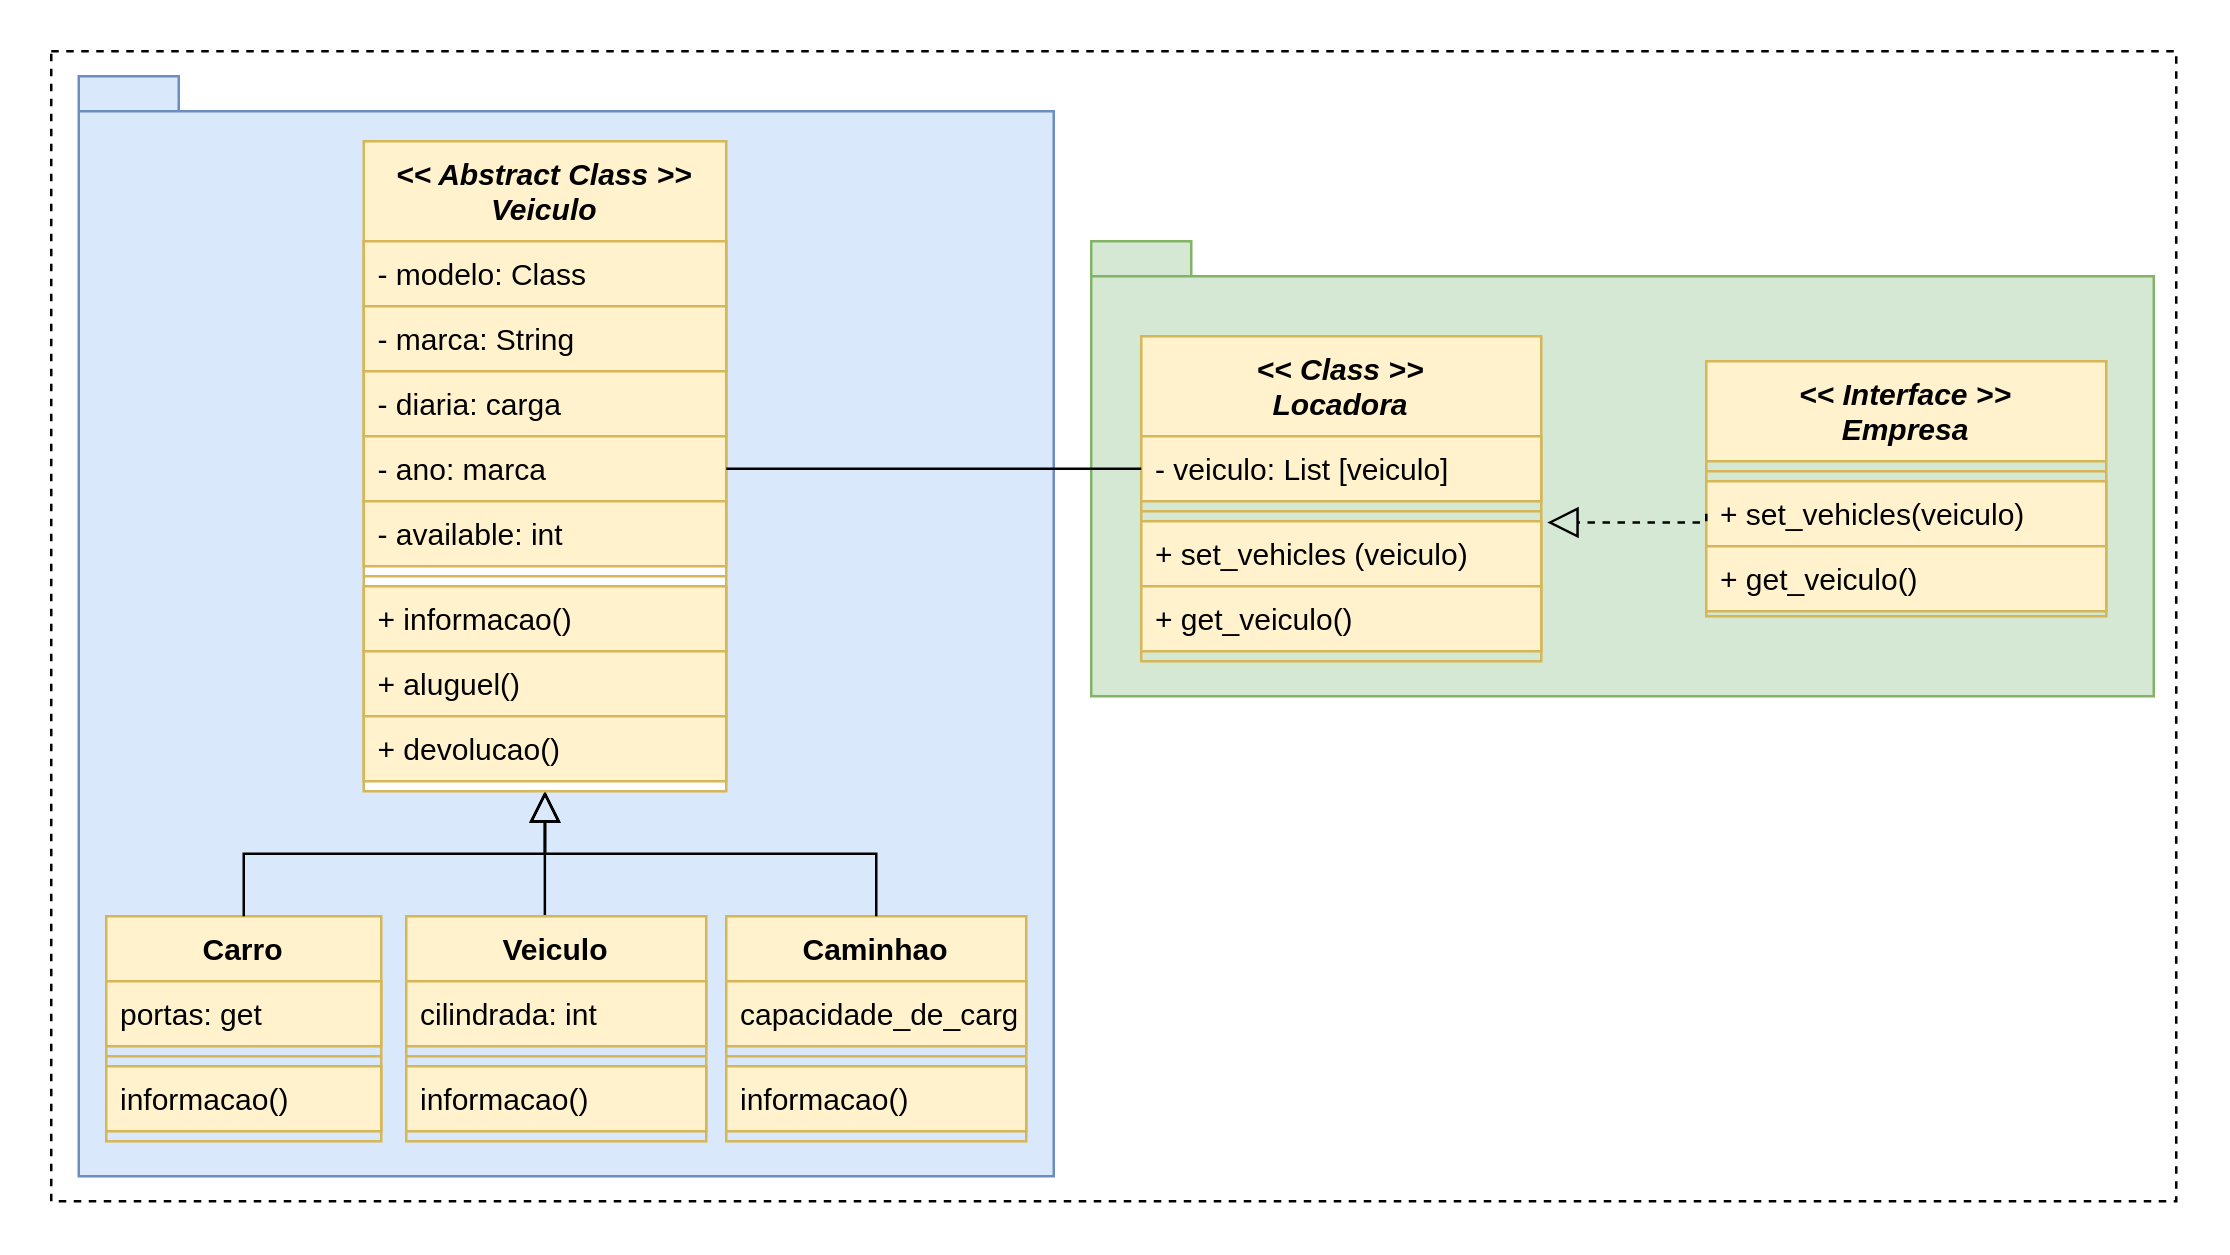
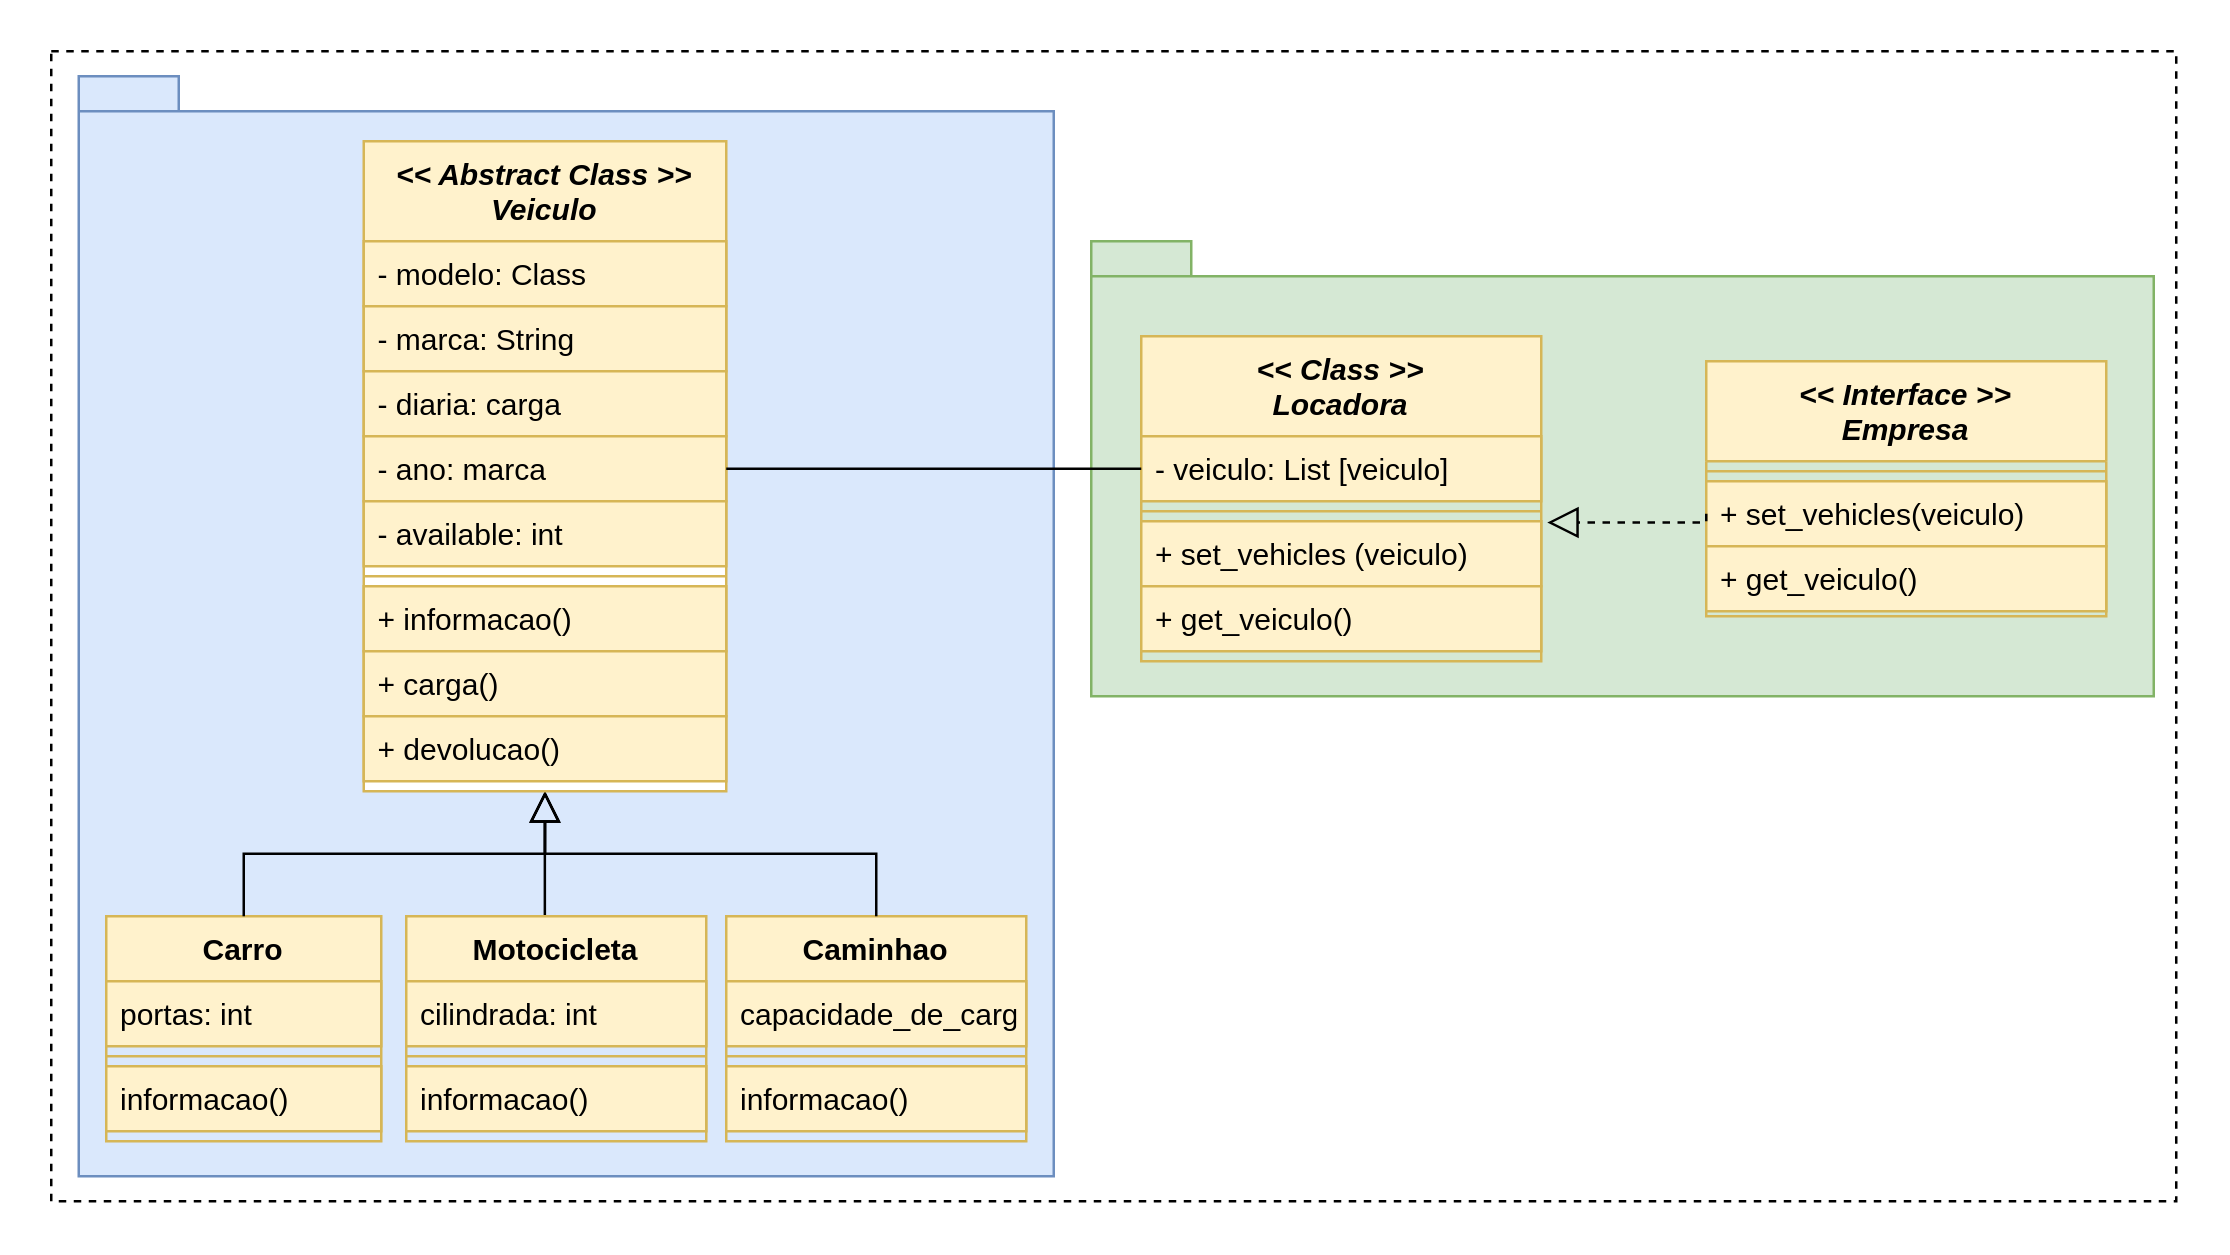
(458, 685) -> (449, 685)
(555, 950) -> (555, 950)
(205, 1015) -> (201, 1015)
